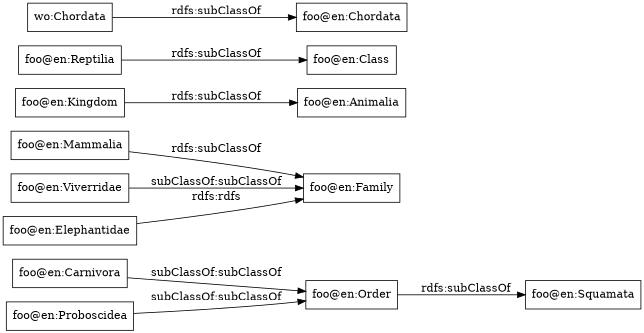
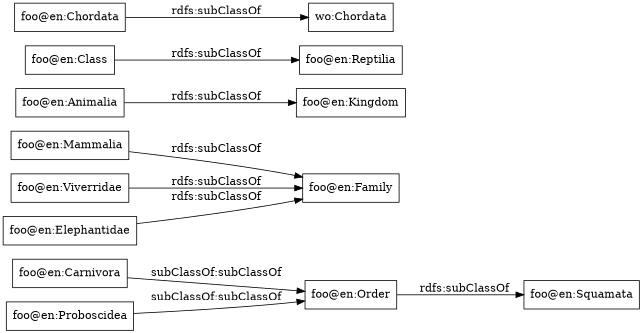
(200, 17) -> (213, 17)
(210, 60) -> (203, 60)
(207, 103) -> (206, 103)
(217, 182) -> (217, 182)
(217, 197) -> (217, 197)
